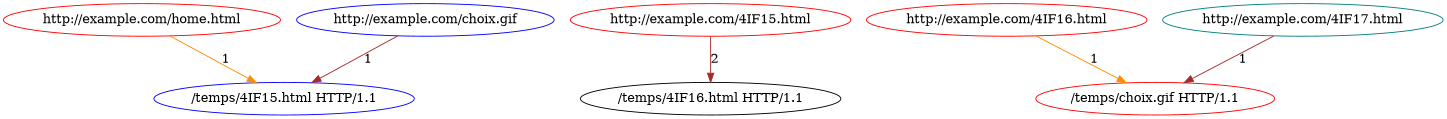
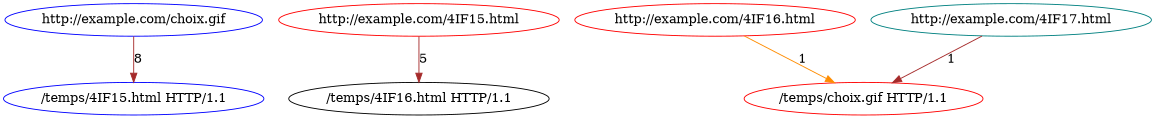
(142, 20) -> none
(368, 59) -> (138, 59)
(715, 59) -> (423, 59)
